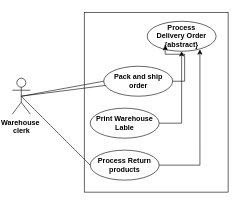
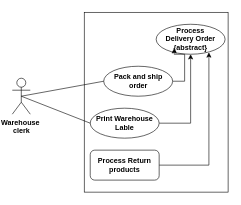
(182, 36) -> (191, 39)
(69, 90) -> (59, 111)
(58, 133) -> none
(125, 165) -> (125, 165)
